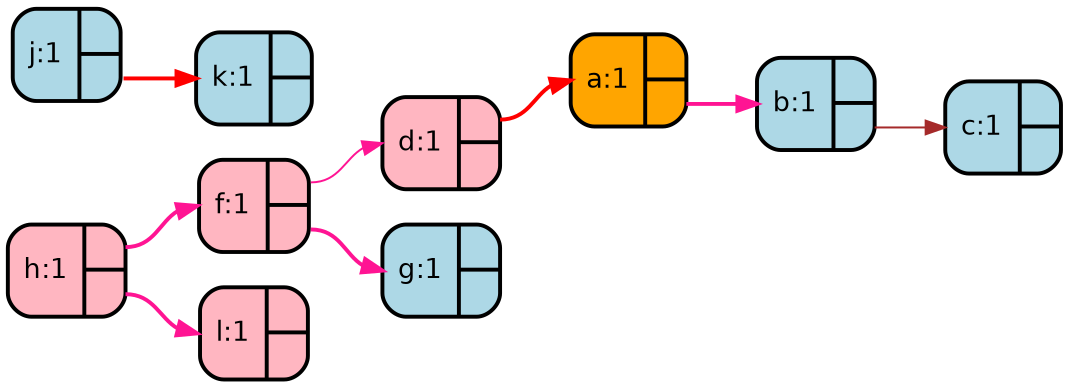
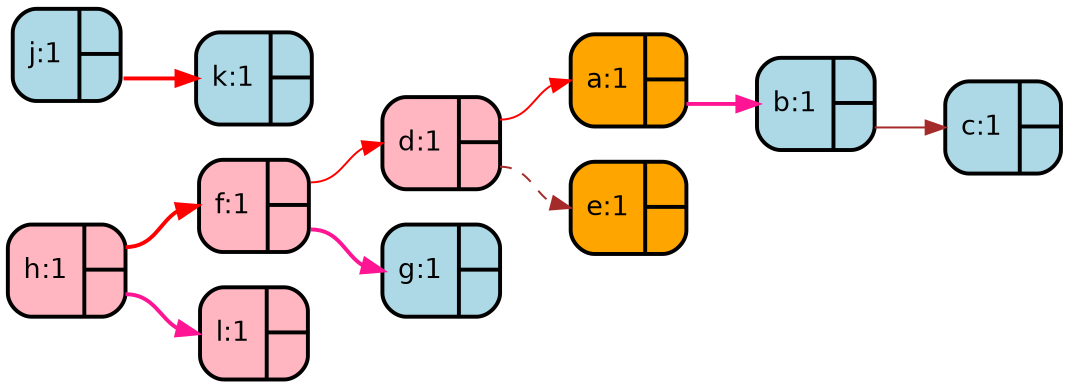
(528, 107) -> (528, 107)
(340, 170) -> (340, 170)
none -> (629, 208)
(155, 234) -> (155, 234)
